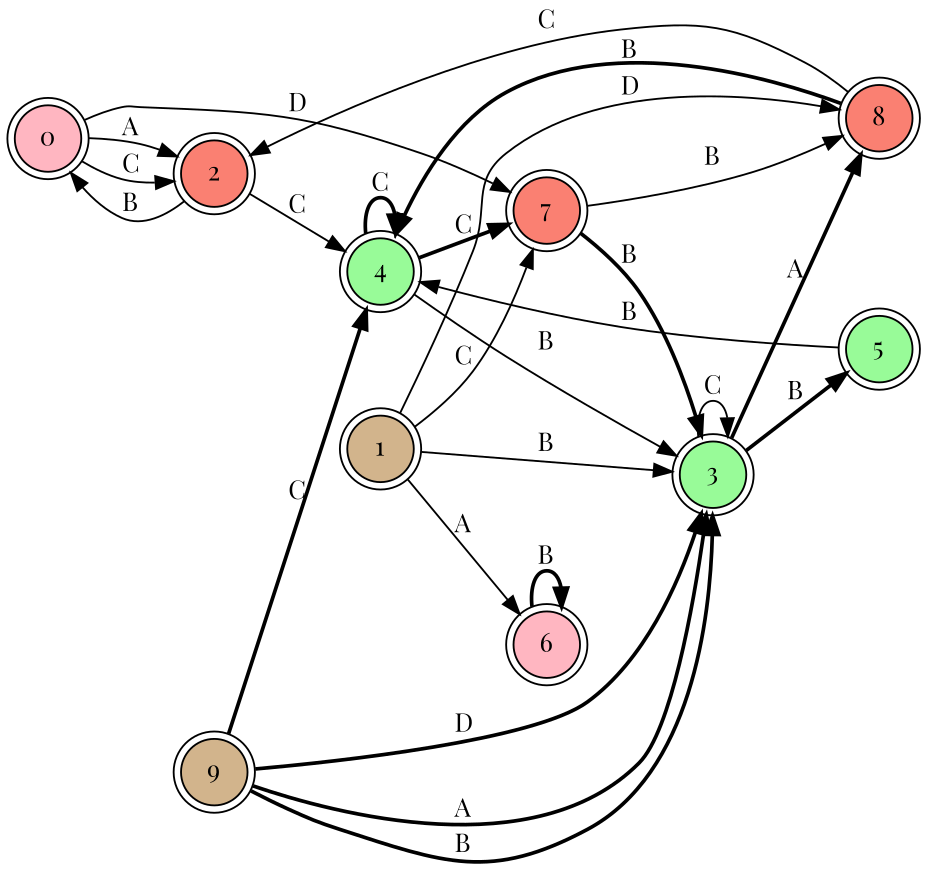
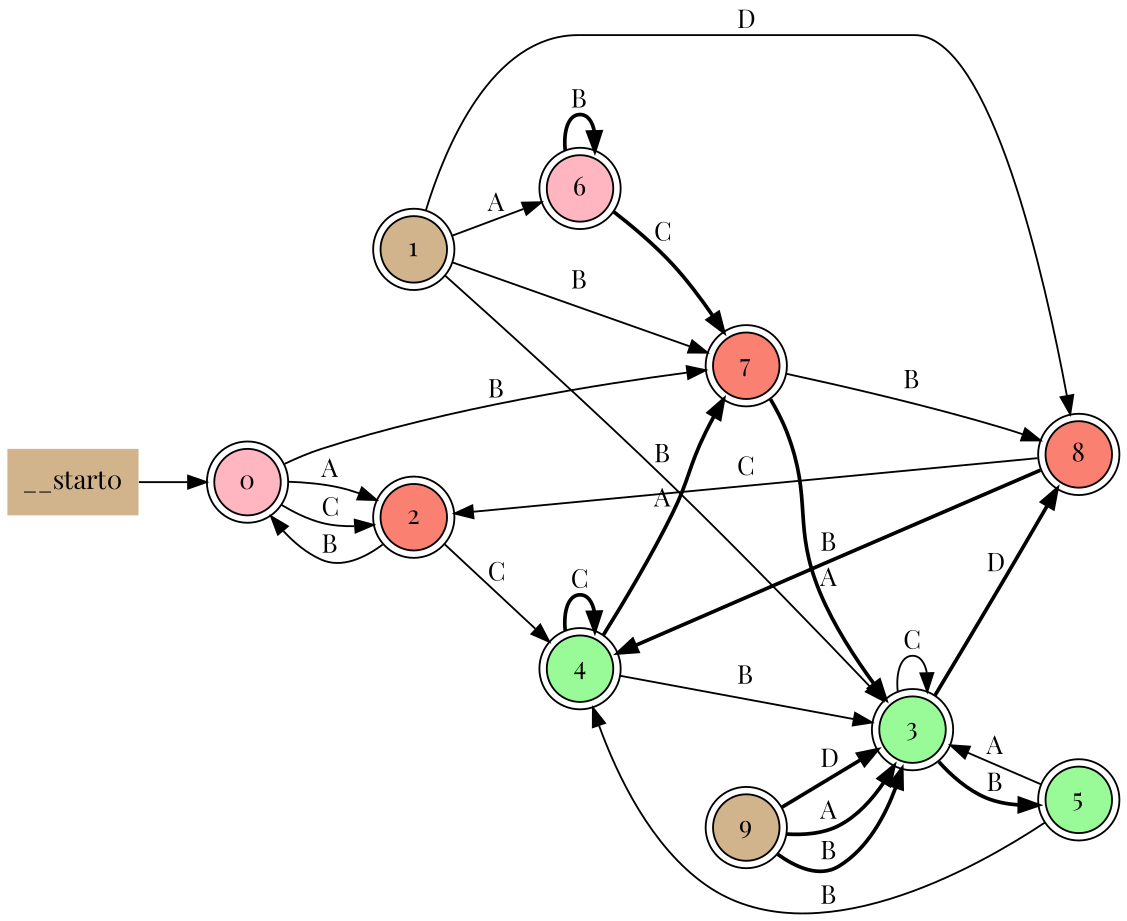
(297, 104) -> (497, 391)
(464, 226) -> (663, 500)
(630, 256) -> (829, 579)
none -> (668, 259)
(796, 271) -> (996, 564)
(464, 357) -> (580, 282)
none -> (73, 482)
(294, 531) -> none
none -> (1004, 769)
